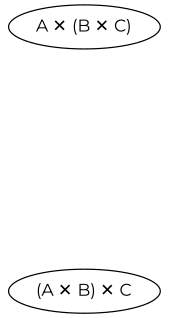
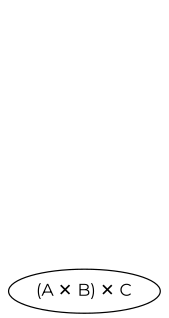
(84, 27) -> none
